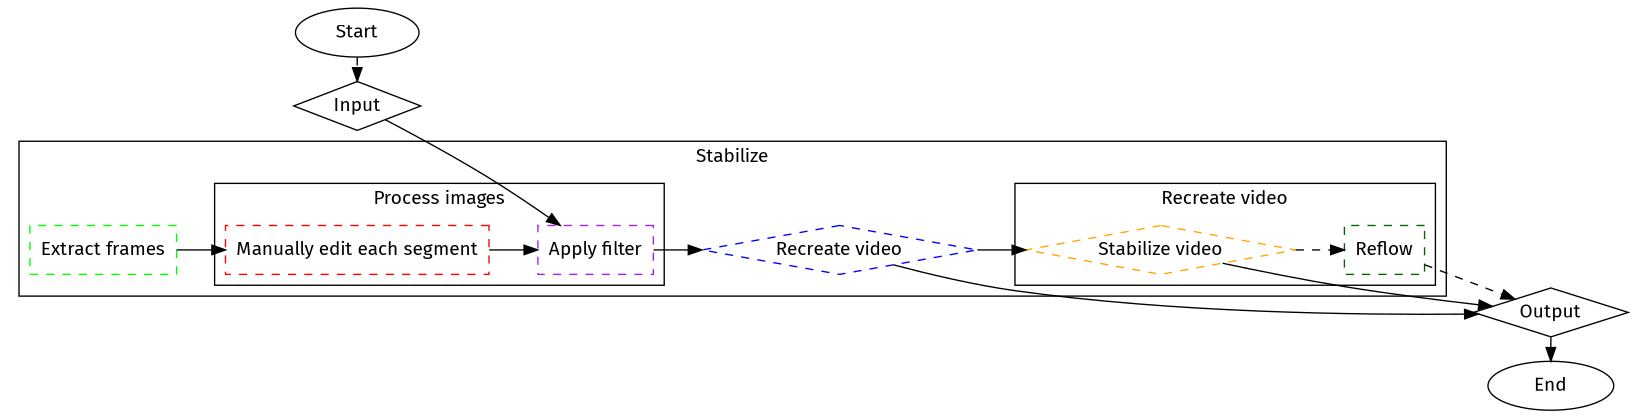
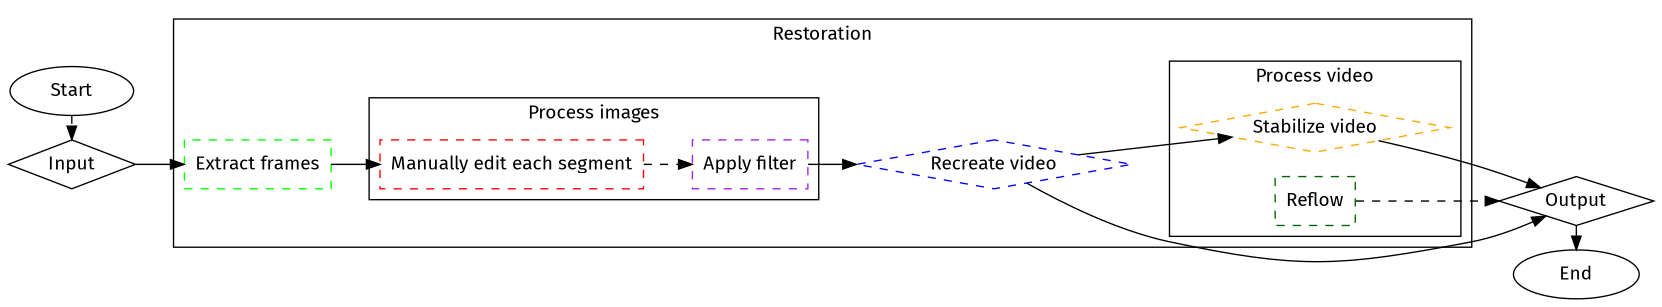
(733, 157) -> (823, 35)
(469, 166) -> (153, 164)
(1225, 199) -> (1315, 77)
(507, 250) -> (661, 164)
(1313, 250) -> none
